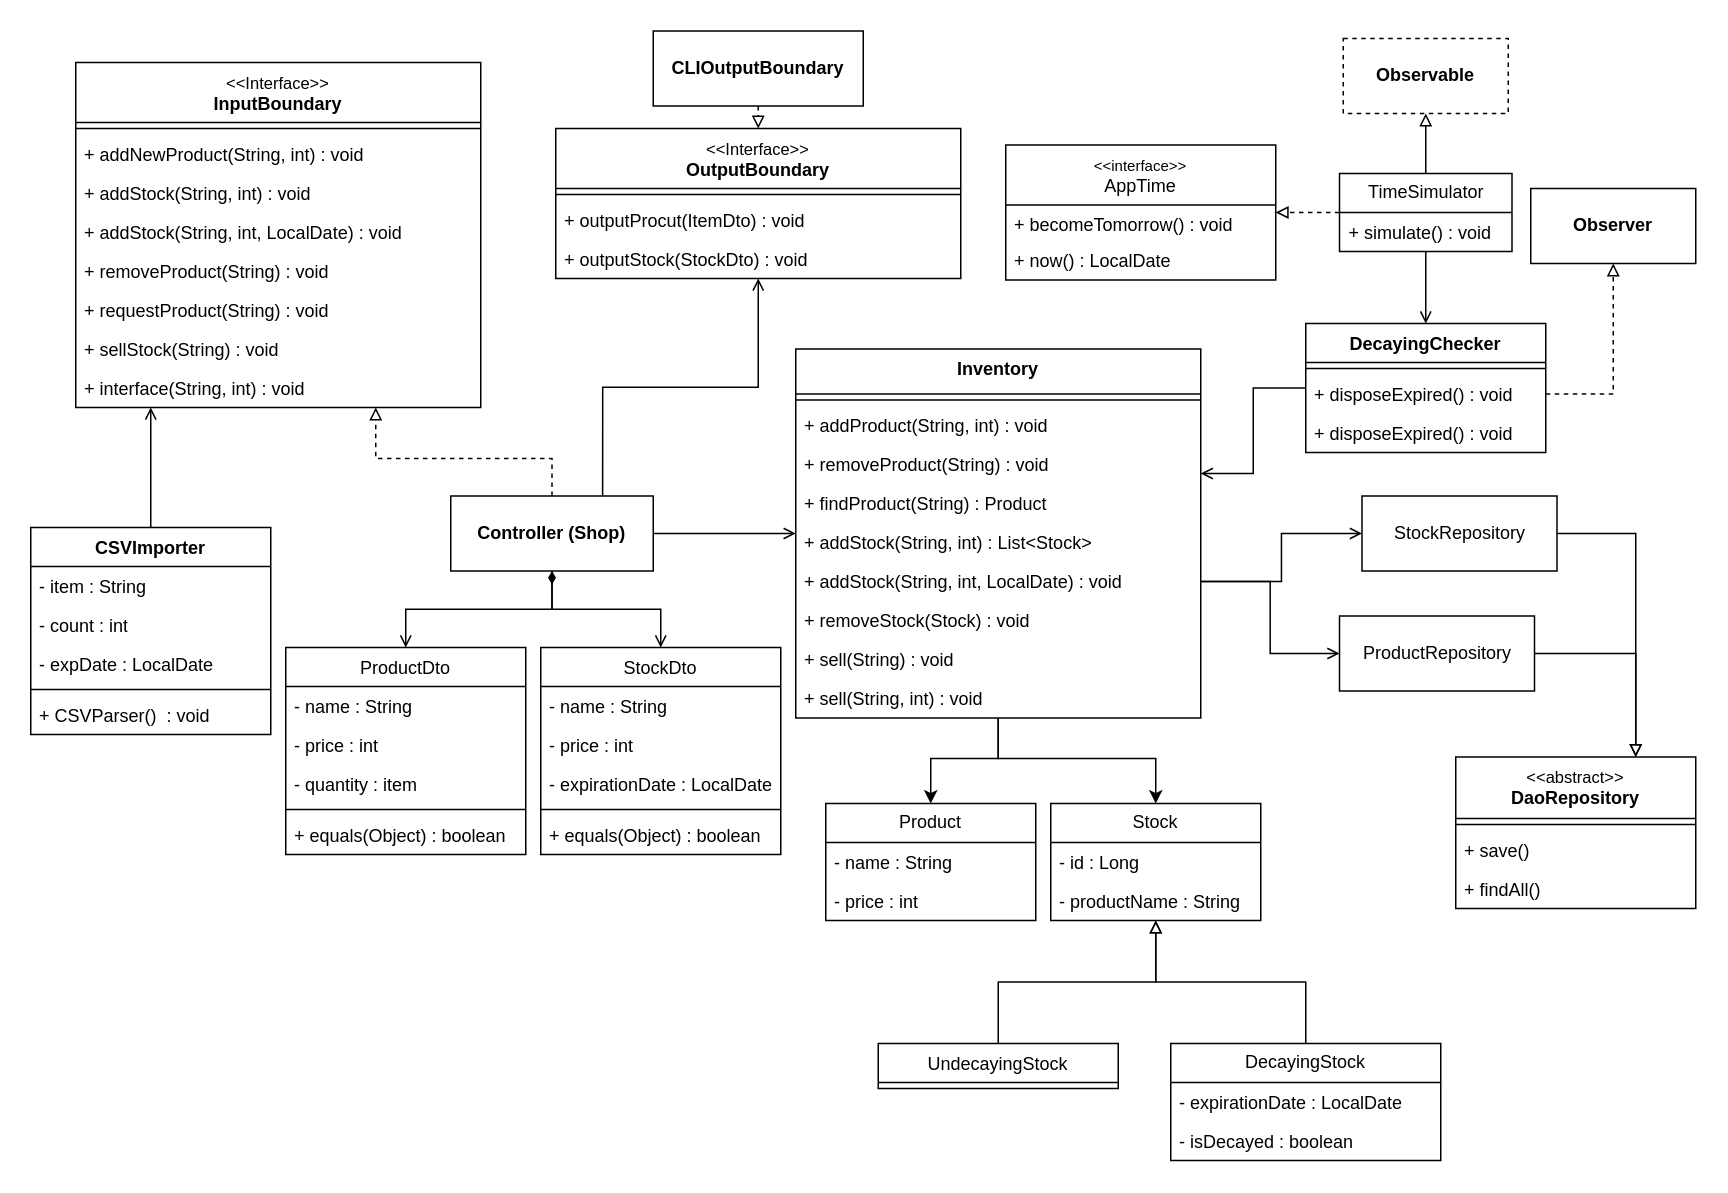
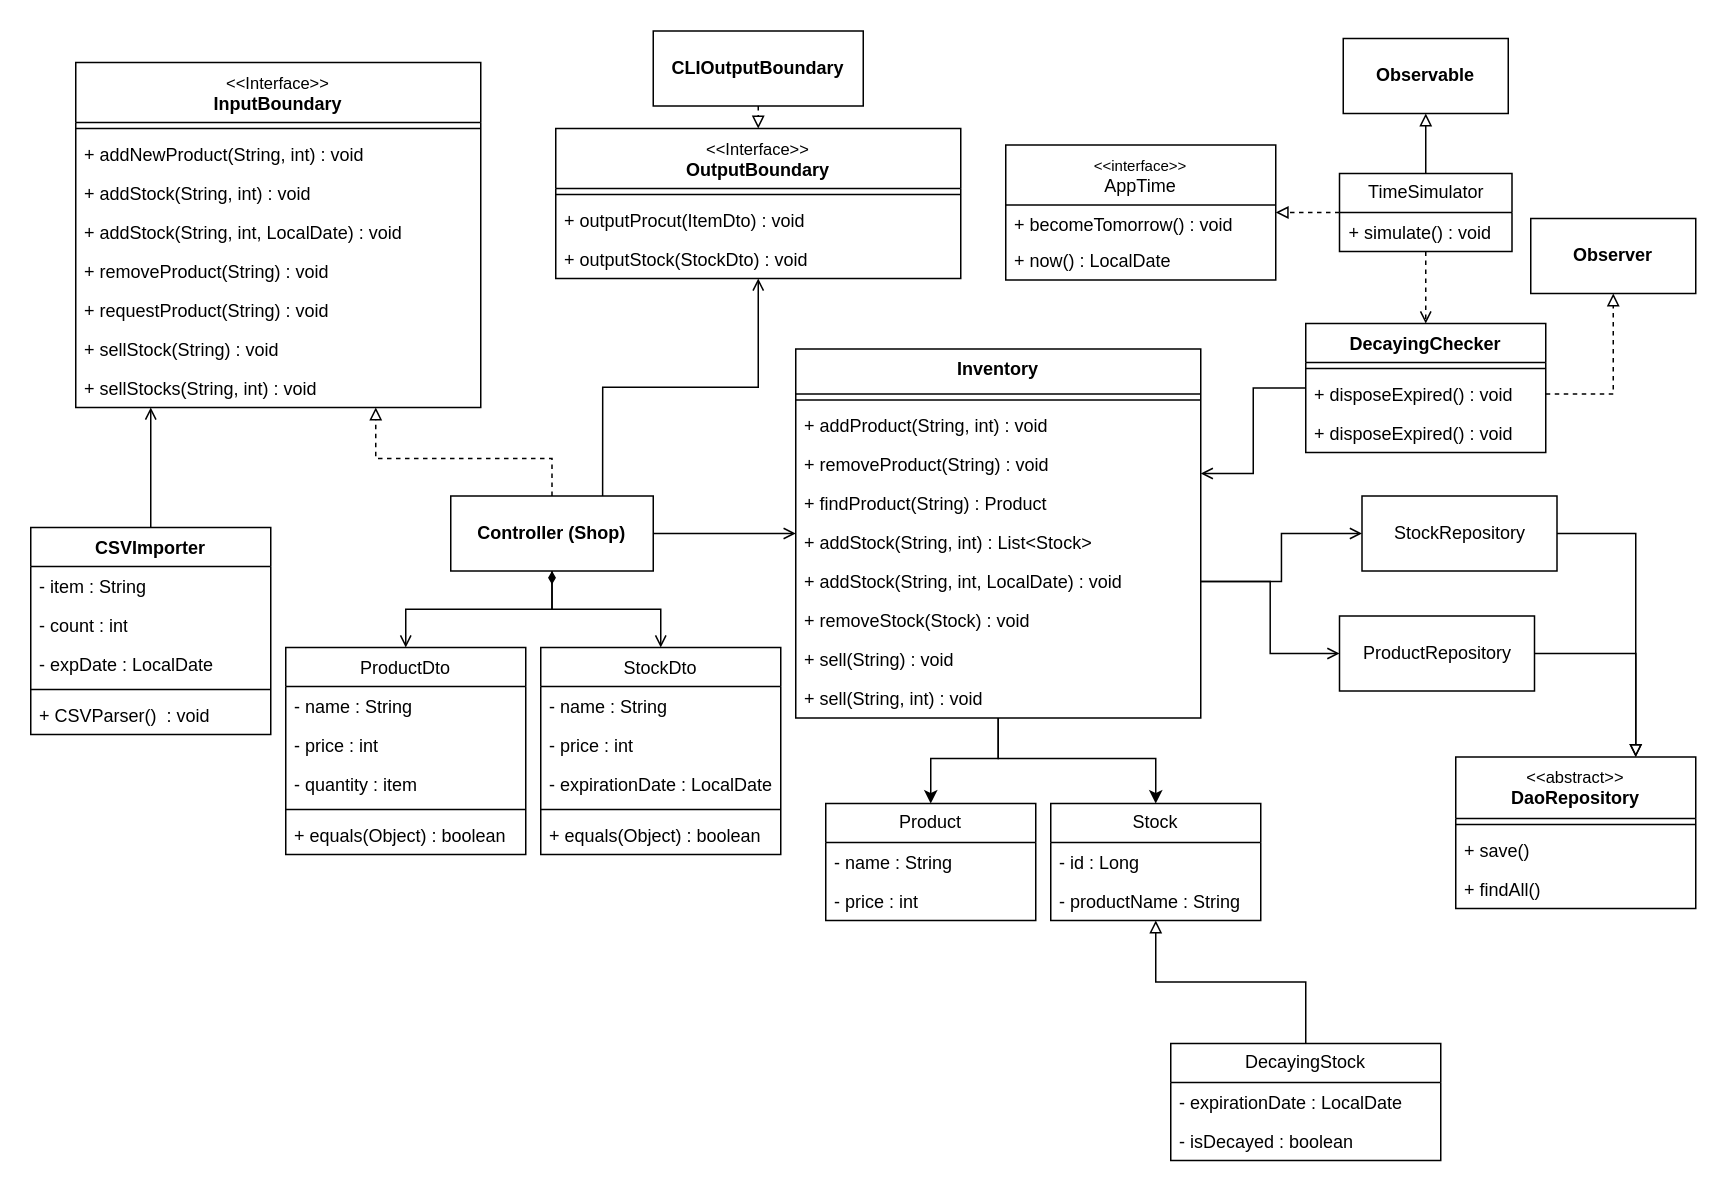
(1426, 76) -> (1426, 76)
(1613, 226) -> (1613, 256)
(1426, 287) -> (1426, 287)
(218, 390) -> (220, 390)
(1045, 982) -> none
(998, 1066) -> none
